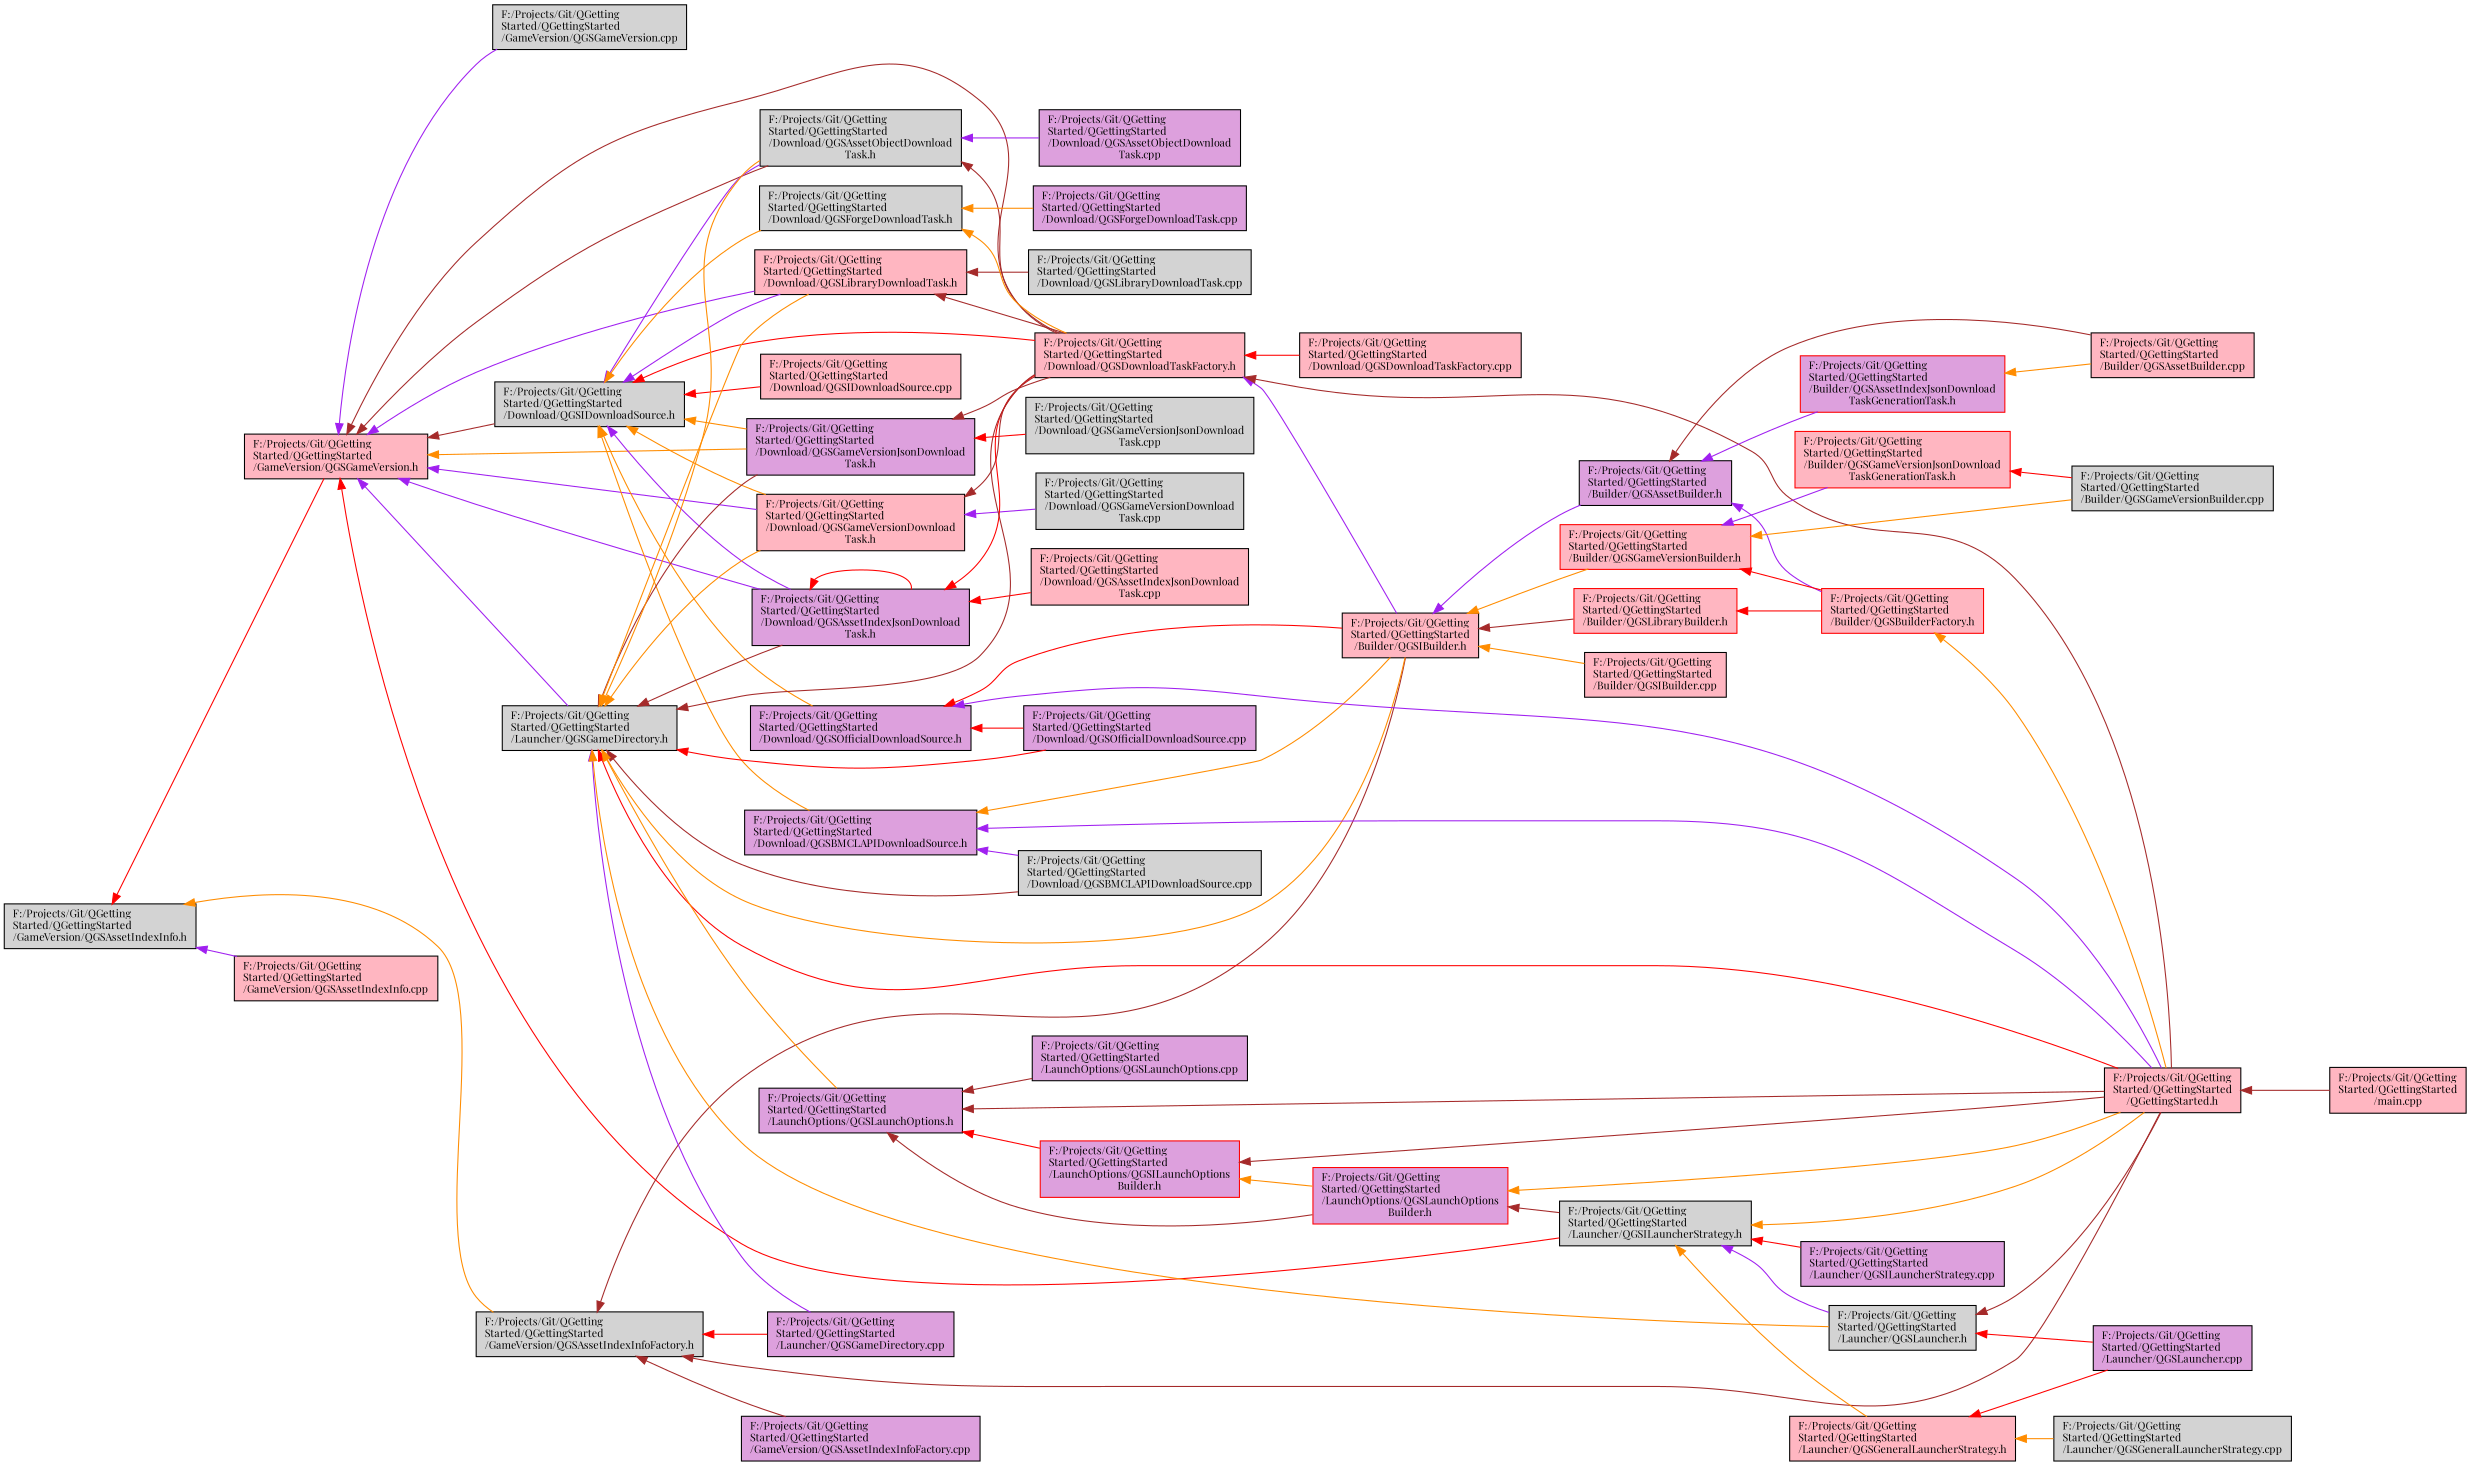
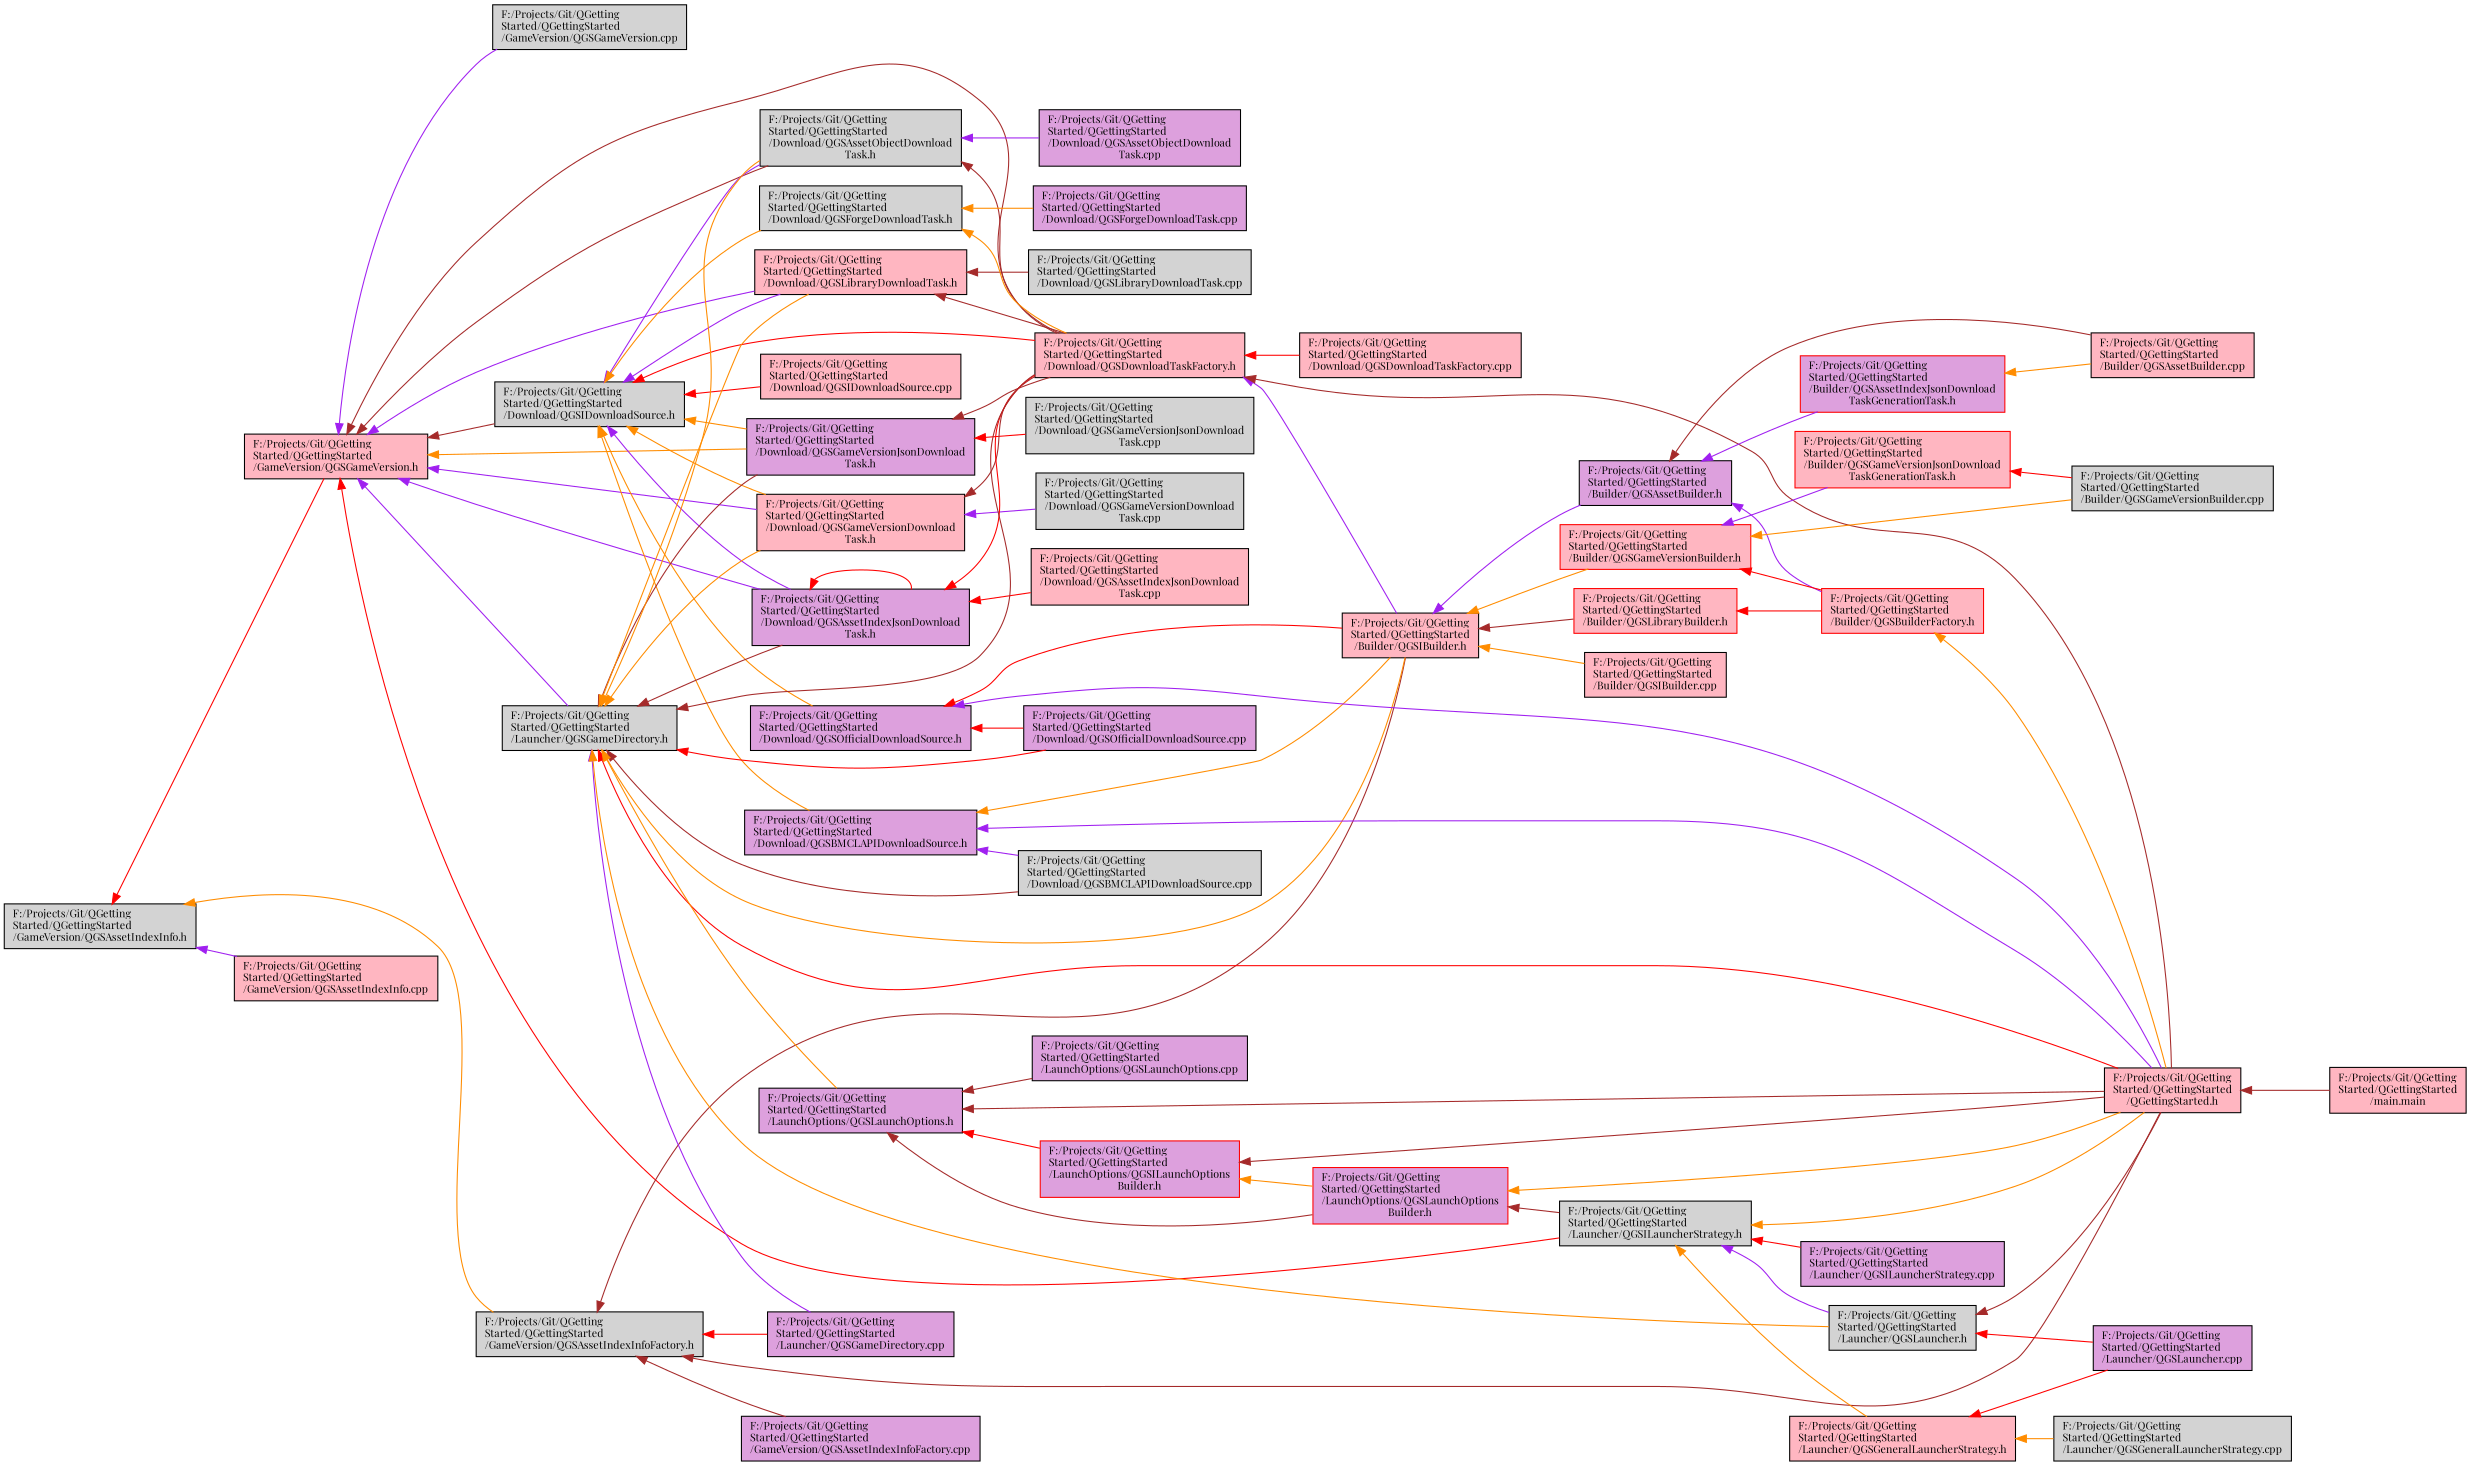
(2398, 1090) -> (2398, 1090)
